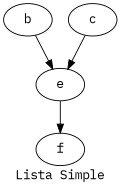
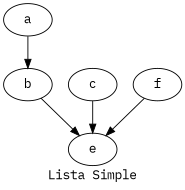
none -> (28, 20)
(60, 113) -> (128, 114)
